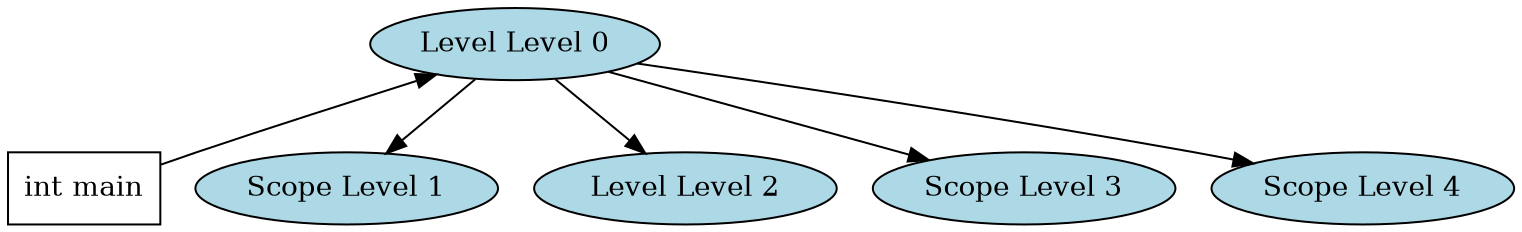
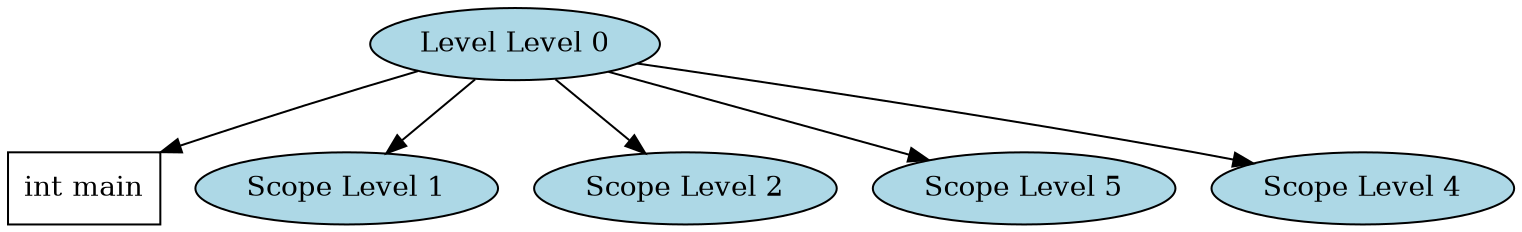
(288, 122) -> (299, 107)
(685, 188) -> (685, 188)
(1024, 188) -> (1024, 188)
